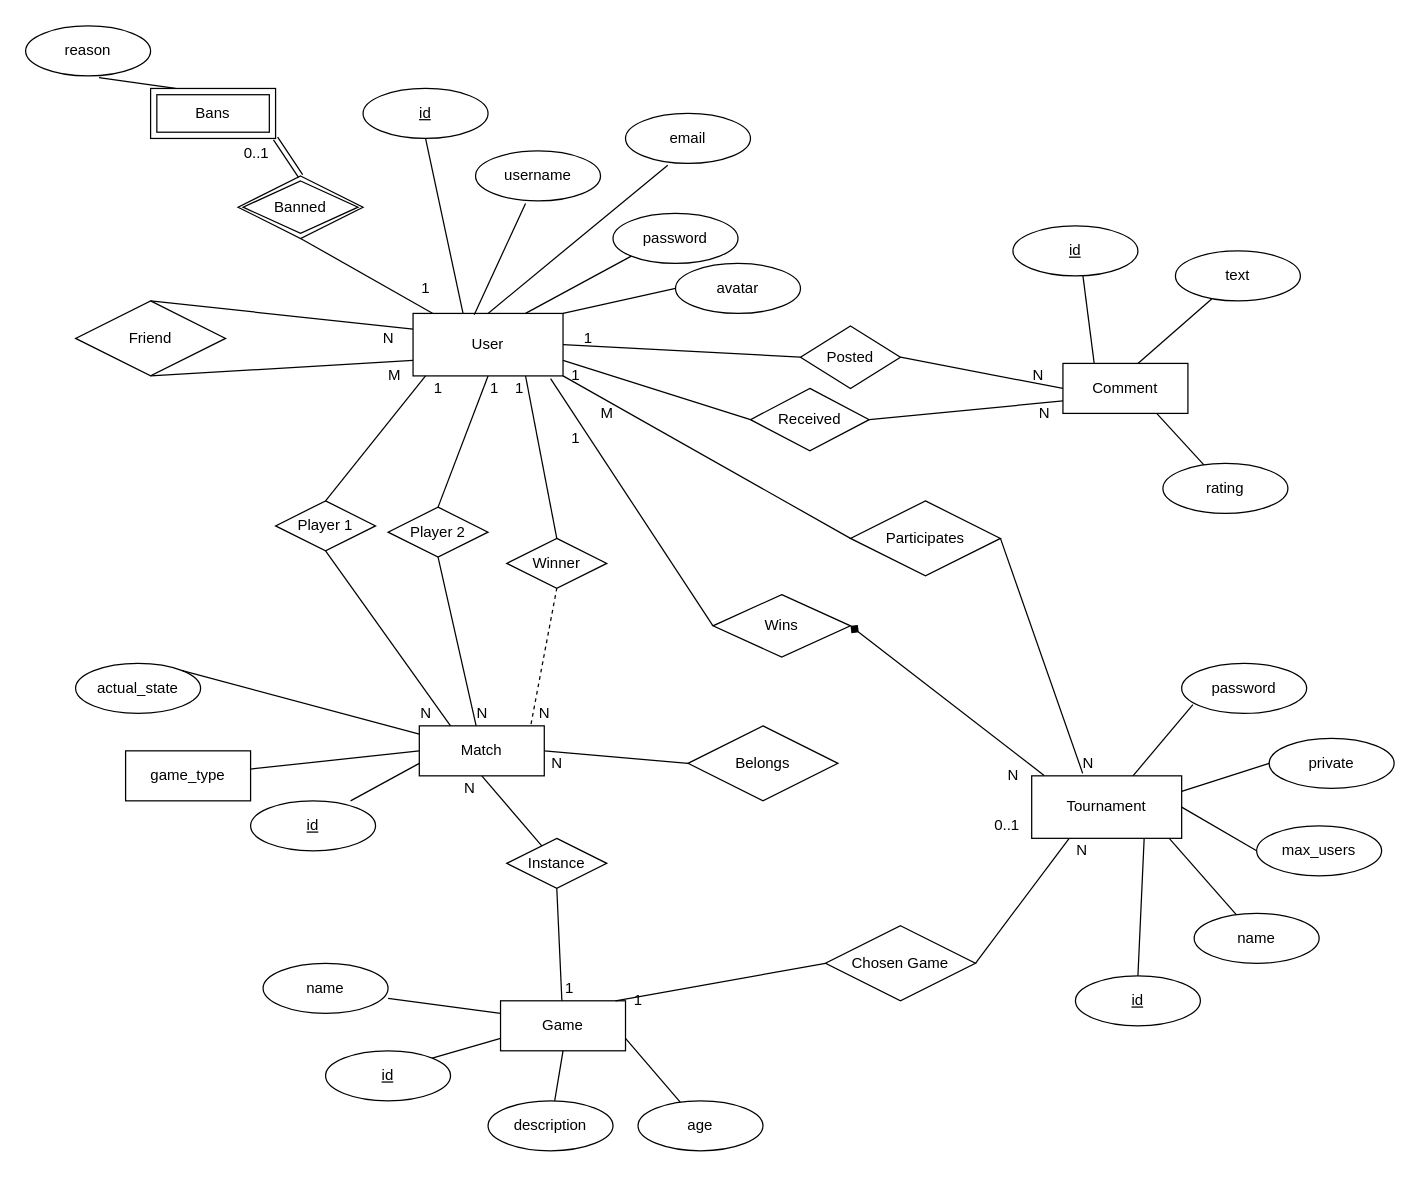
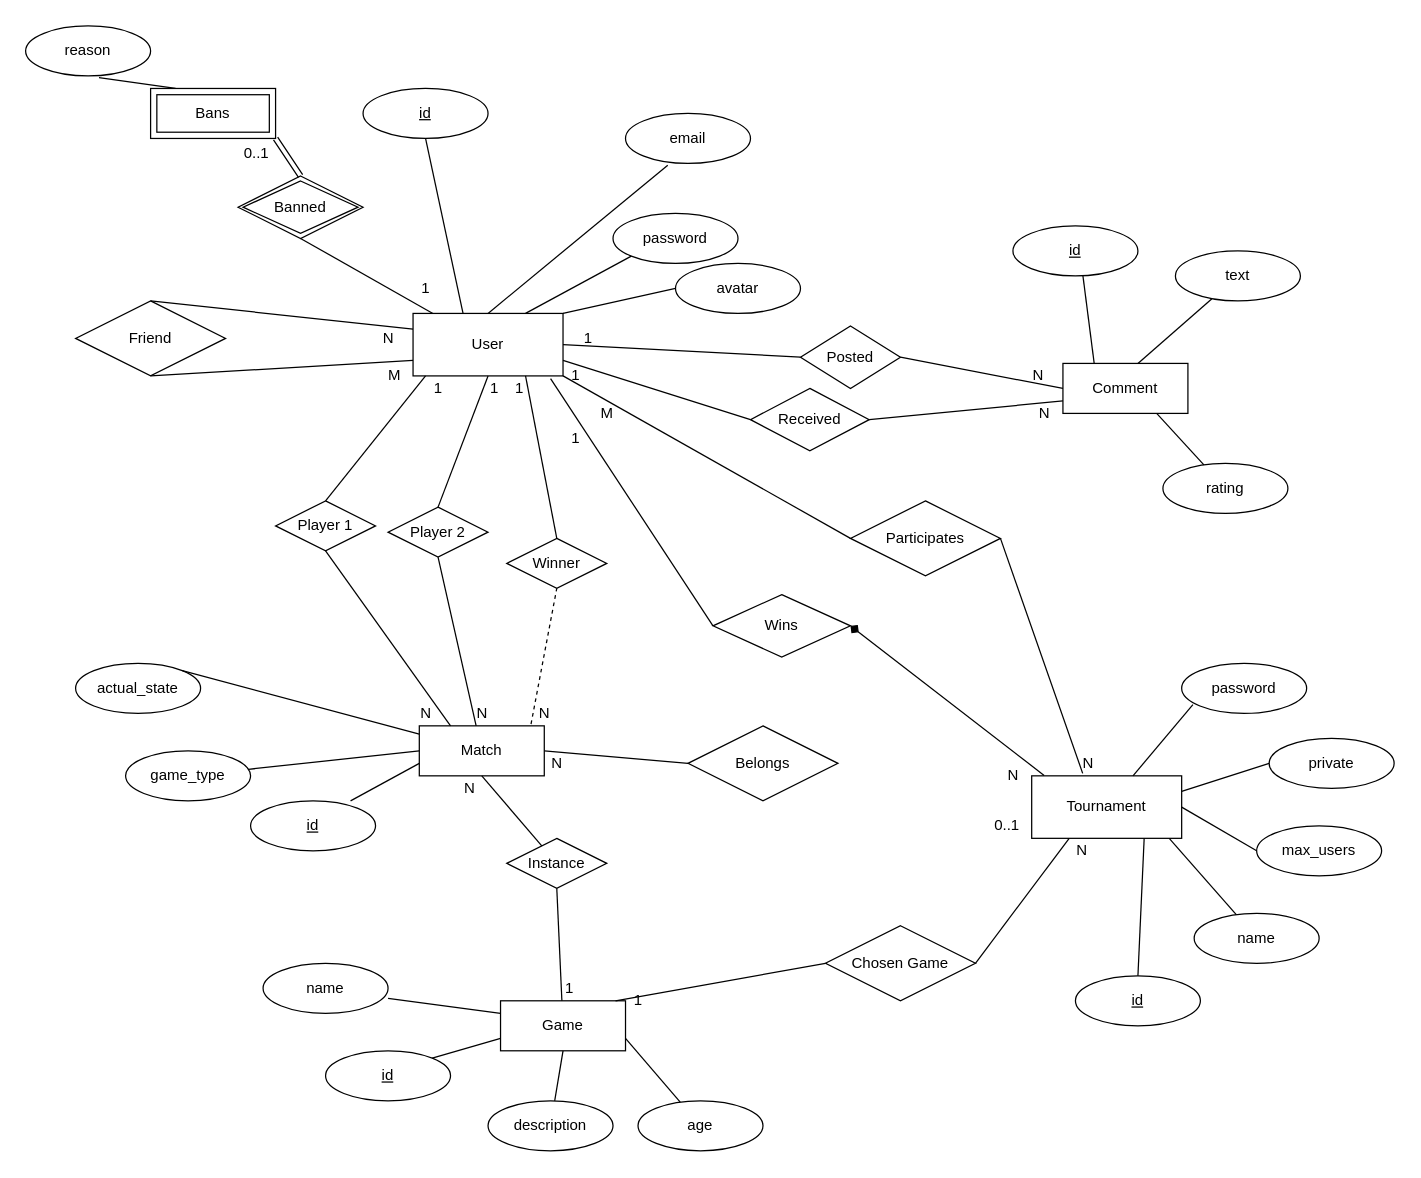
(538, 176) -> none
(500, 259) -> none
(188, 776) -> (188, 776)
